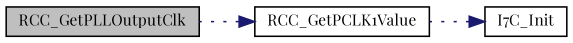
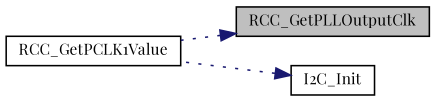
(219, 22) -> (201, 38)
(526, 22) -> (333, 80)
